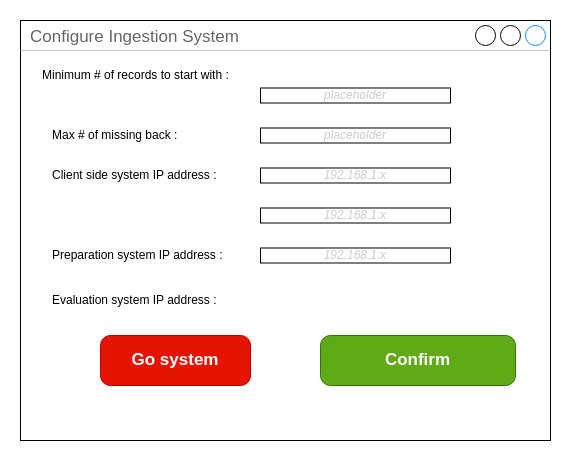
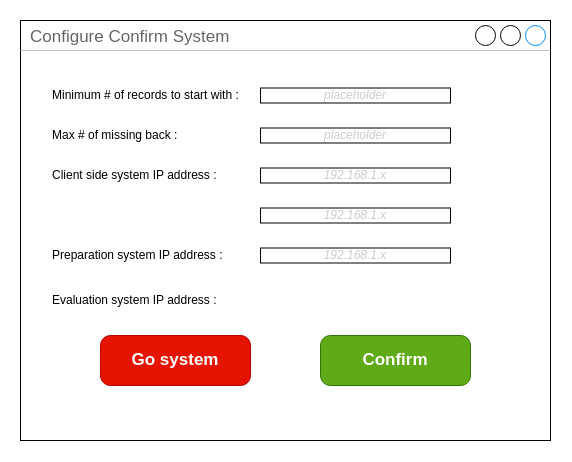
(145, 38) -> (136, 38)
(146, 76) -> (156, 96)
(418, 361) -> (396, 361)
